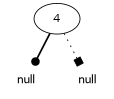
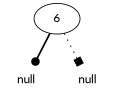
(57, 19) -> (57, 19)
